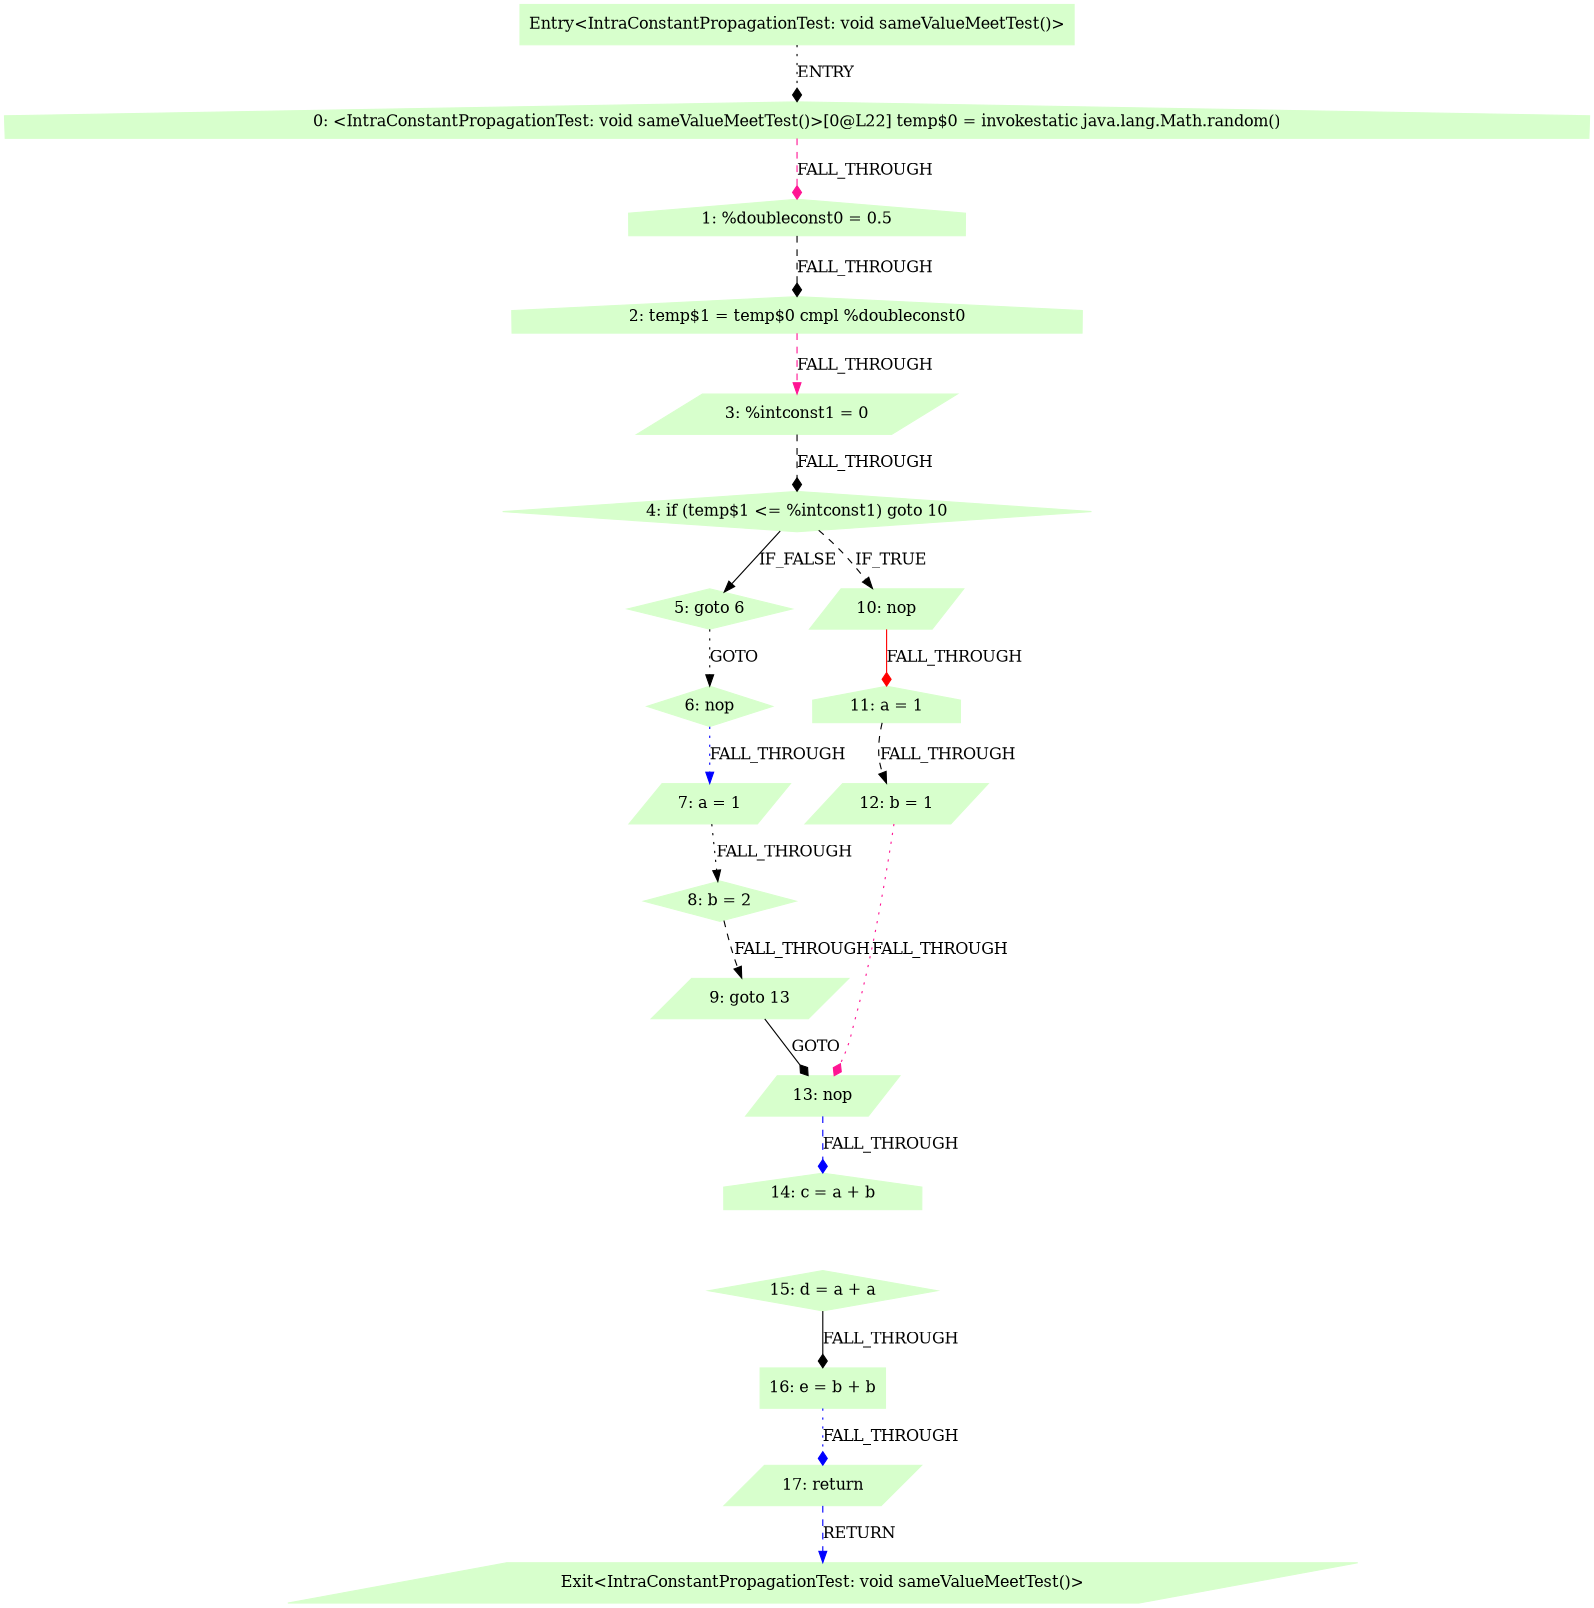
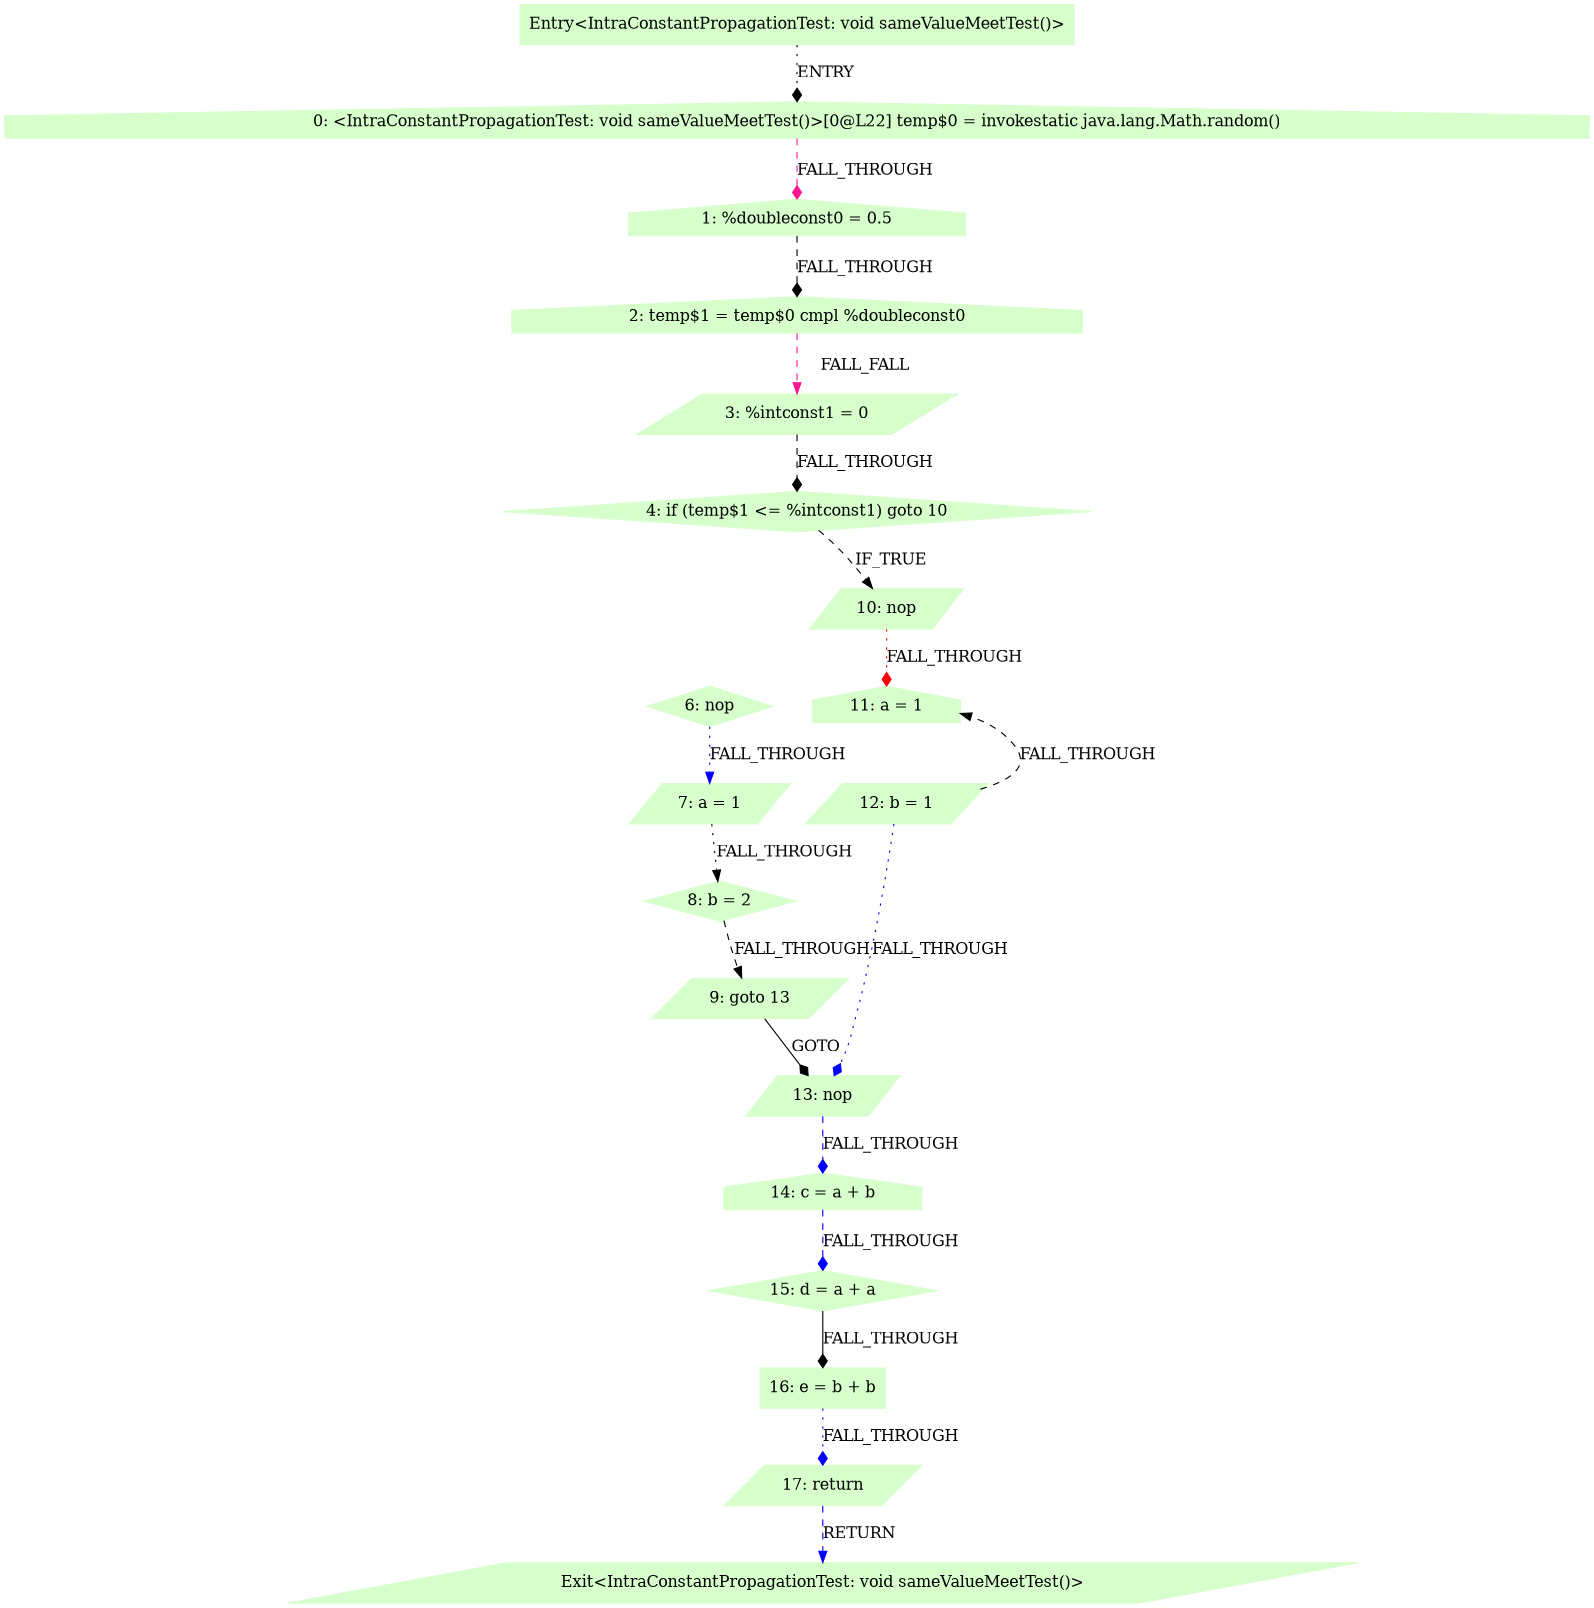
(865, 365) -> (865, 365)
(710, 609) -> none
(887, 651) -> (887, 651)
(879, 748) -> (1018, 752)
(873, 945) -> (873, 945)
none -> (823, 1233)
